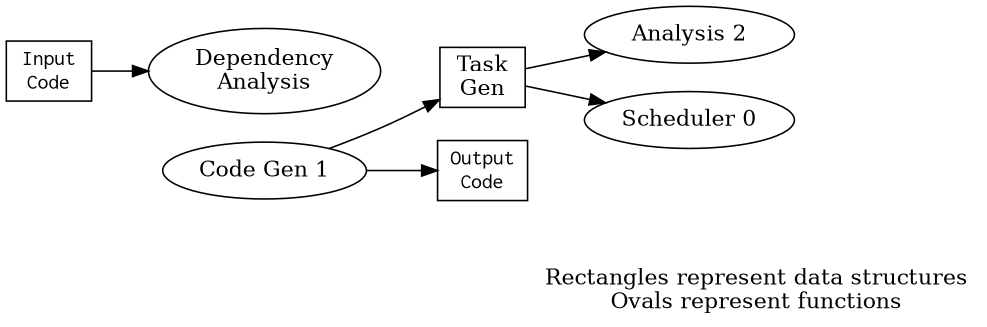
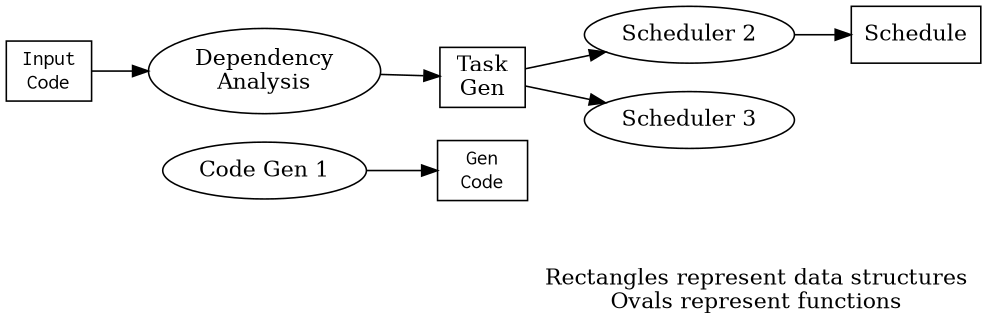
(689, 35) -> (689, 35)
none -> (916, 35)
(689, 120) -> (689, 120)
(378, 129) -> (402, 75)
(483, 171) -> (483, 171)
